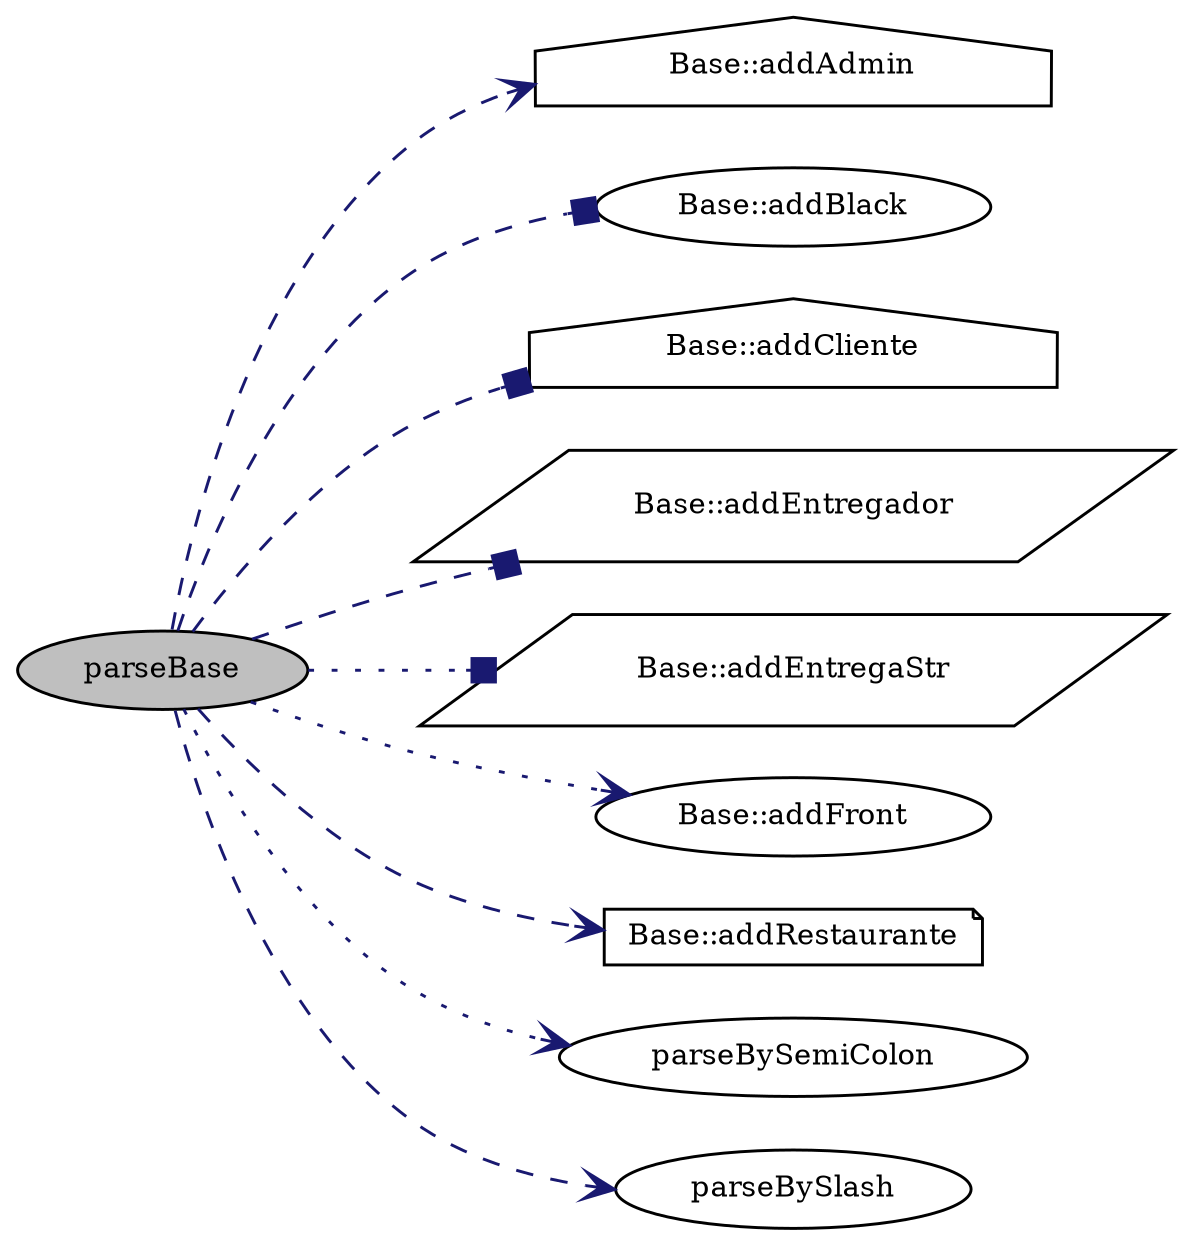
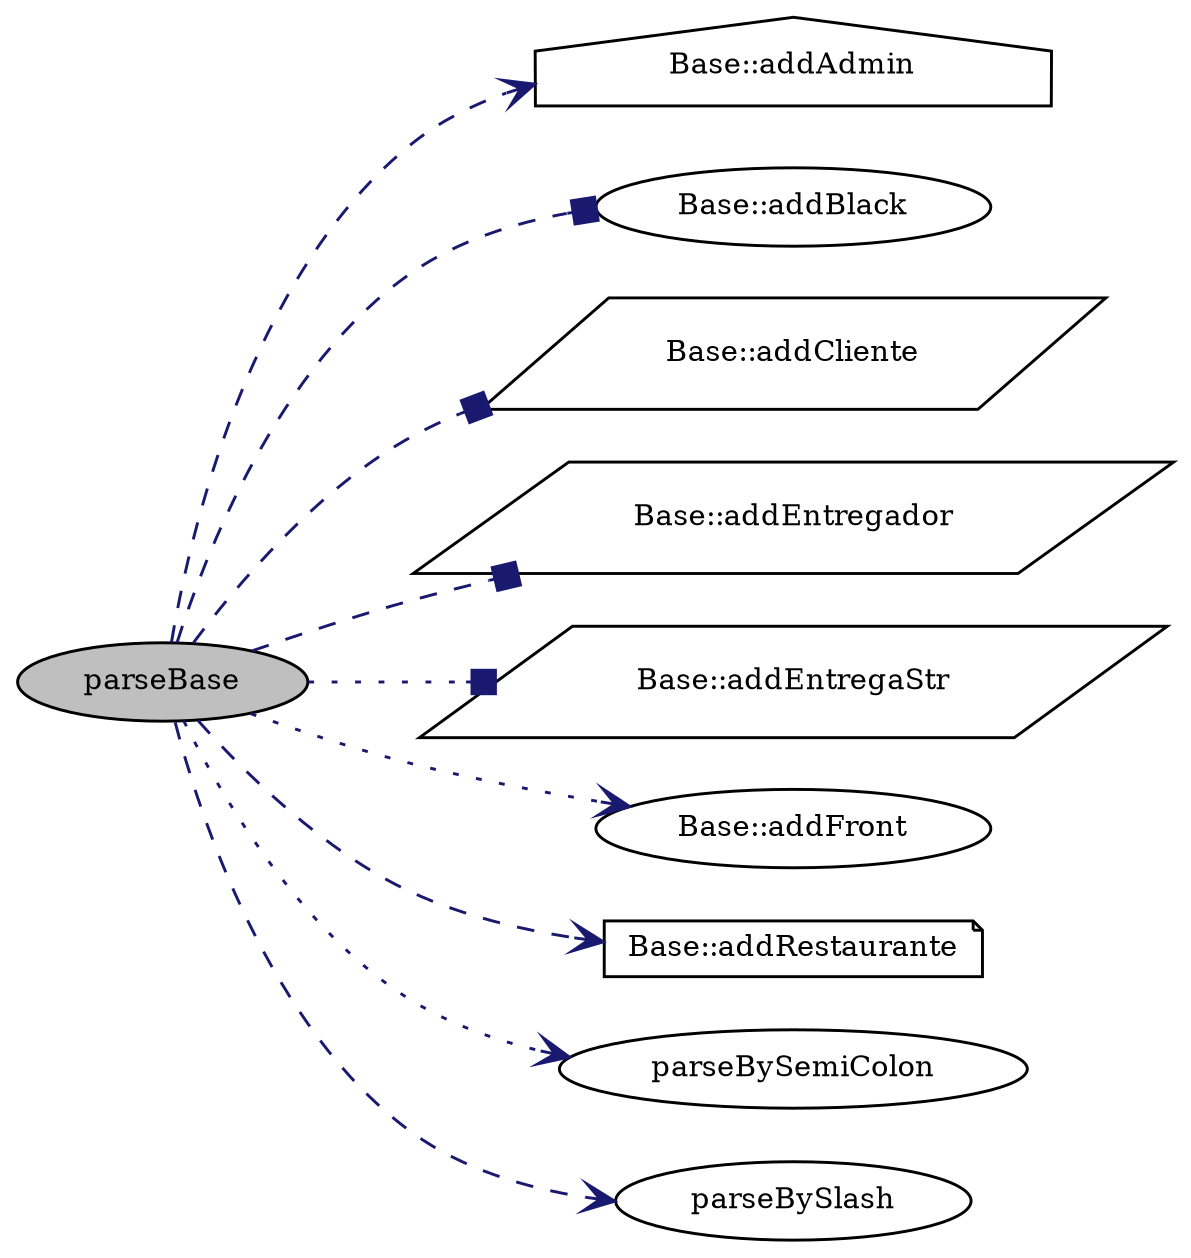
(793, 348) -> (793, 354)
